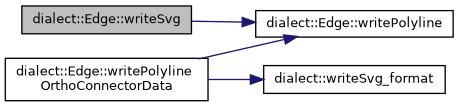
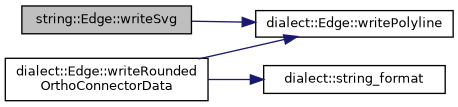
(107, 20) -> (107, 20)
(107, 80) -> (107, 80)
(354, 80) -> (354, 80)
